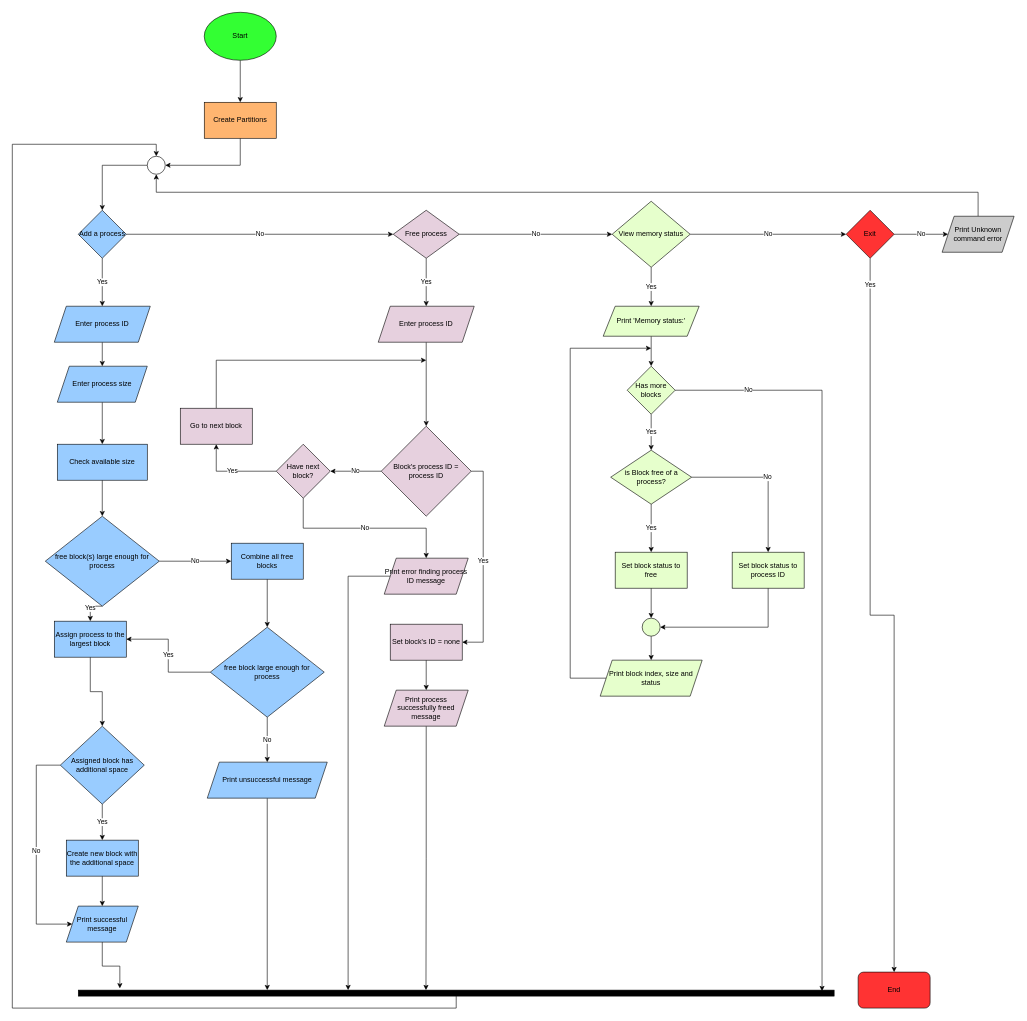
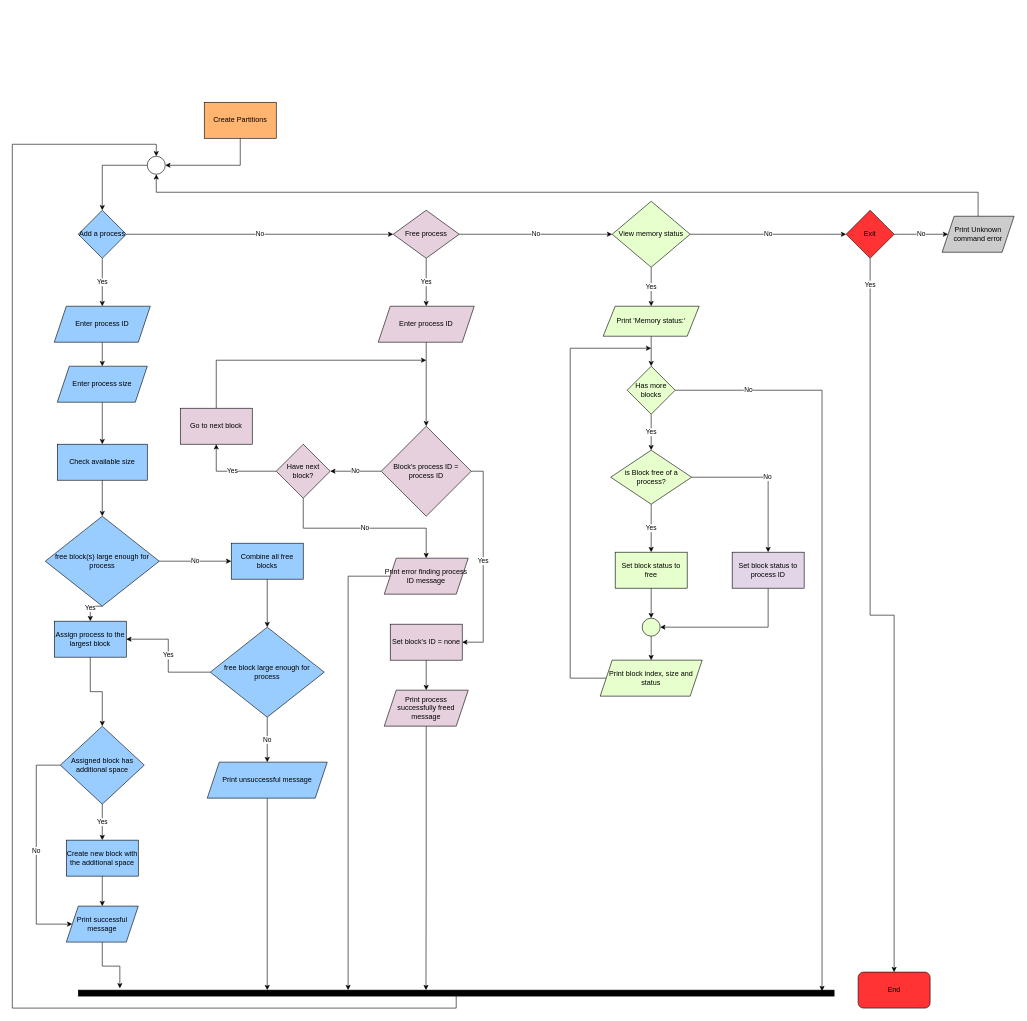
(240, 36) -> none
(240, 96) -> none
(768, 570) -> (768, 570)
